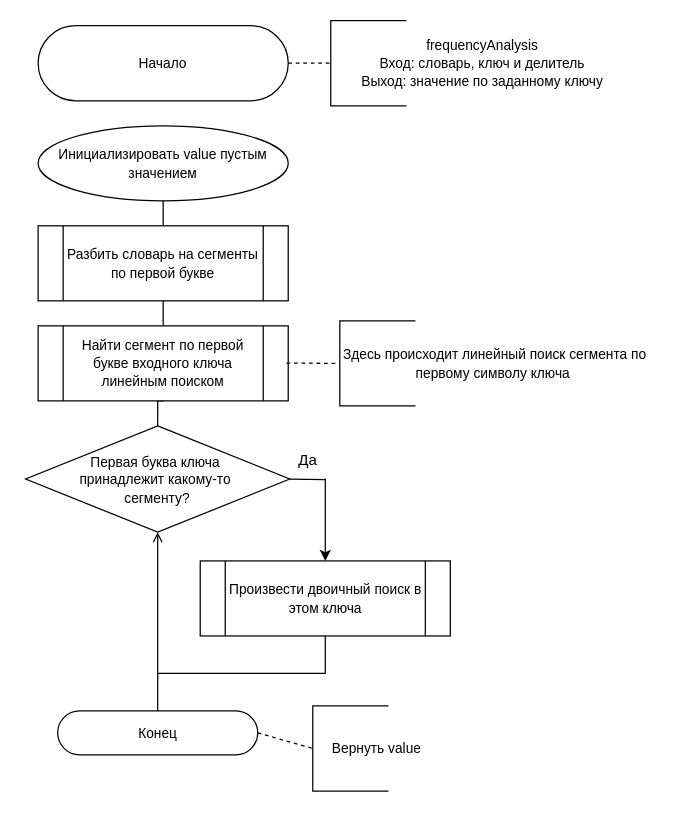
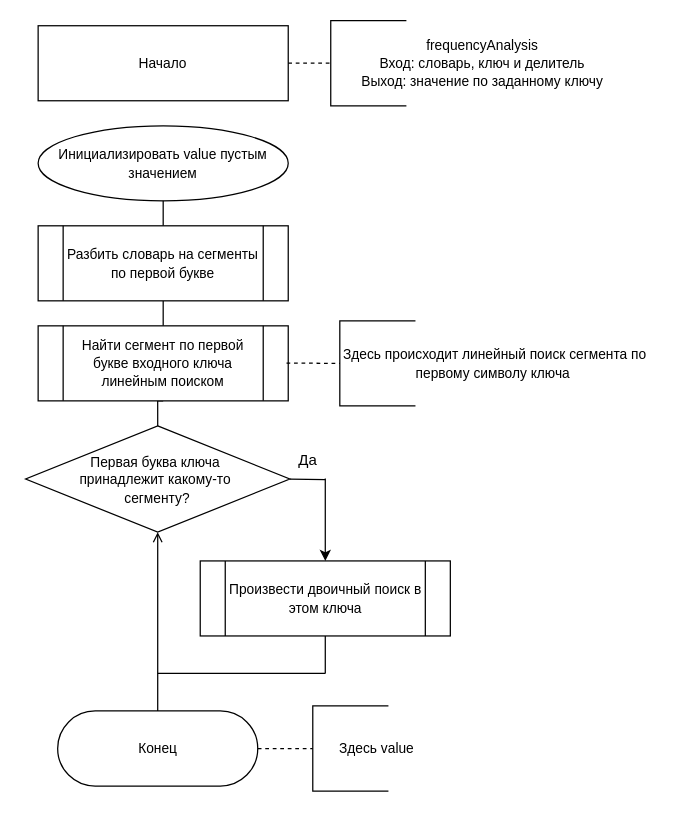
(163, 63) -> (163, 63)
(158, 733) -> (158, 748)
(377, 748) -> (377, 748)
